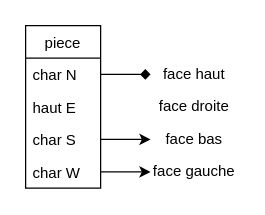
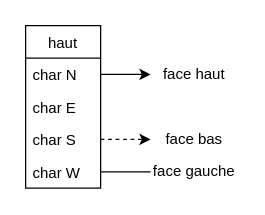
(63, 43) -> (63, 43)
(140, 74) -> (141, 74)
(194, 107) -> none
(56, 108) -> (56, 108)
(120, 139) -> (120, 139)
(141, 172) -> (144, 172)
